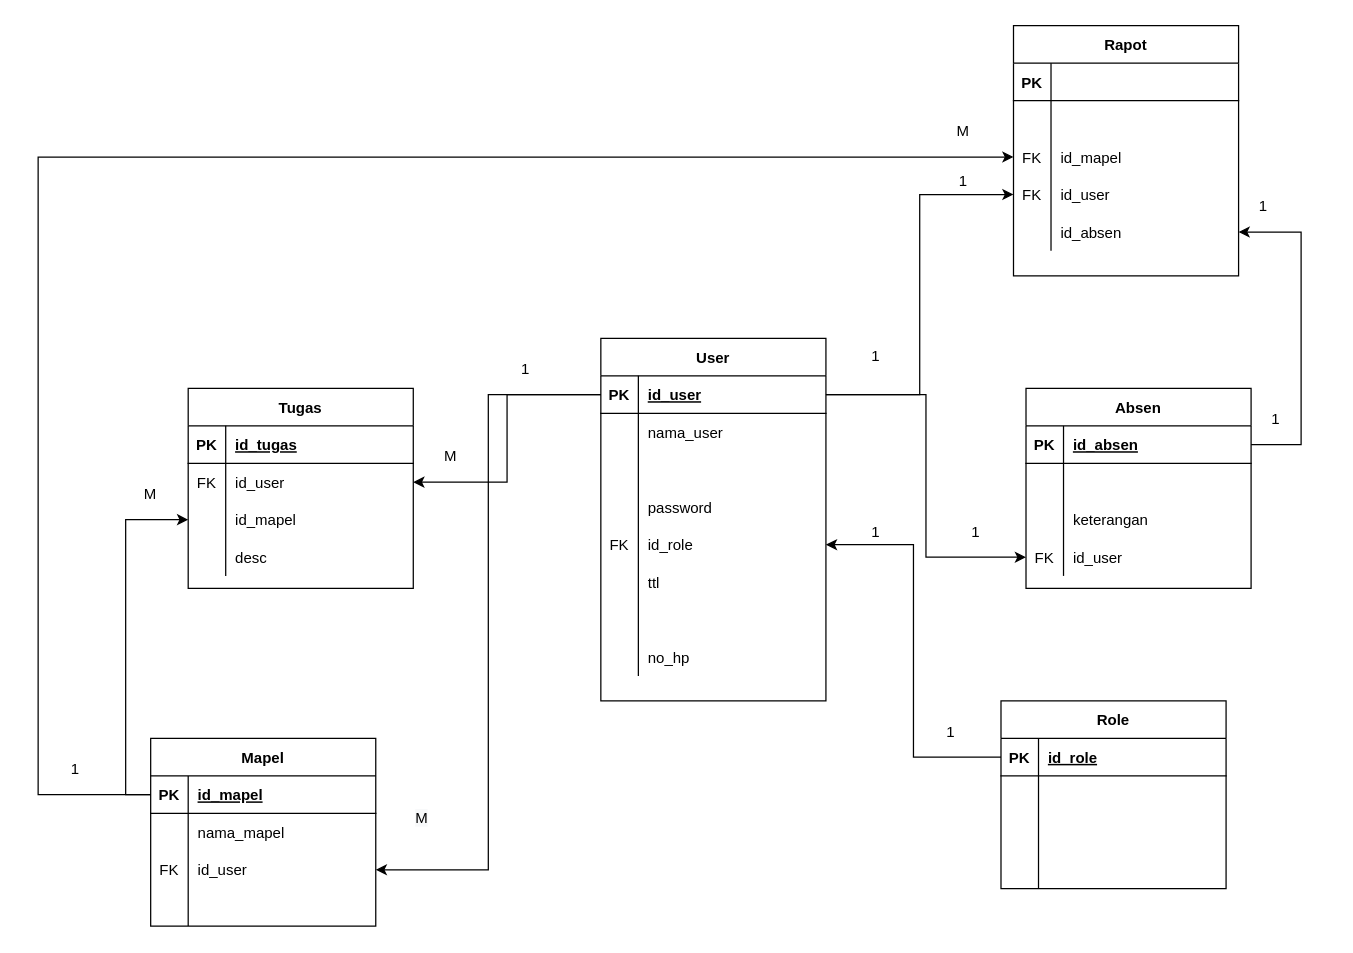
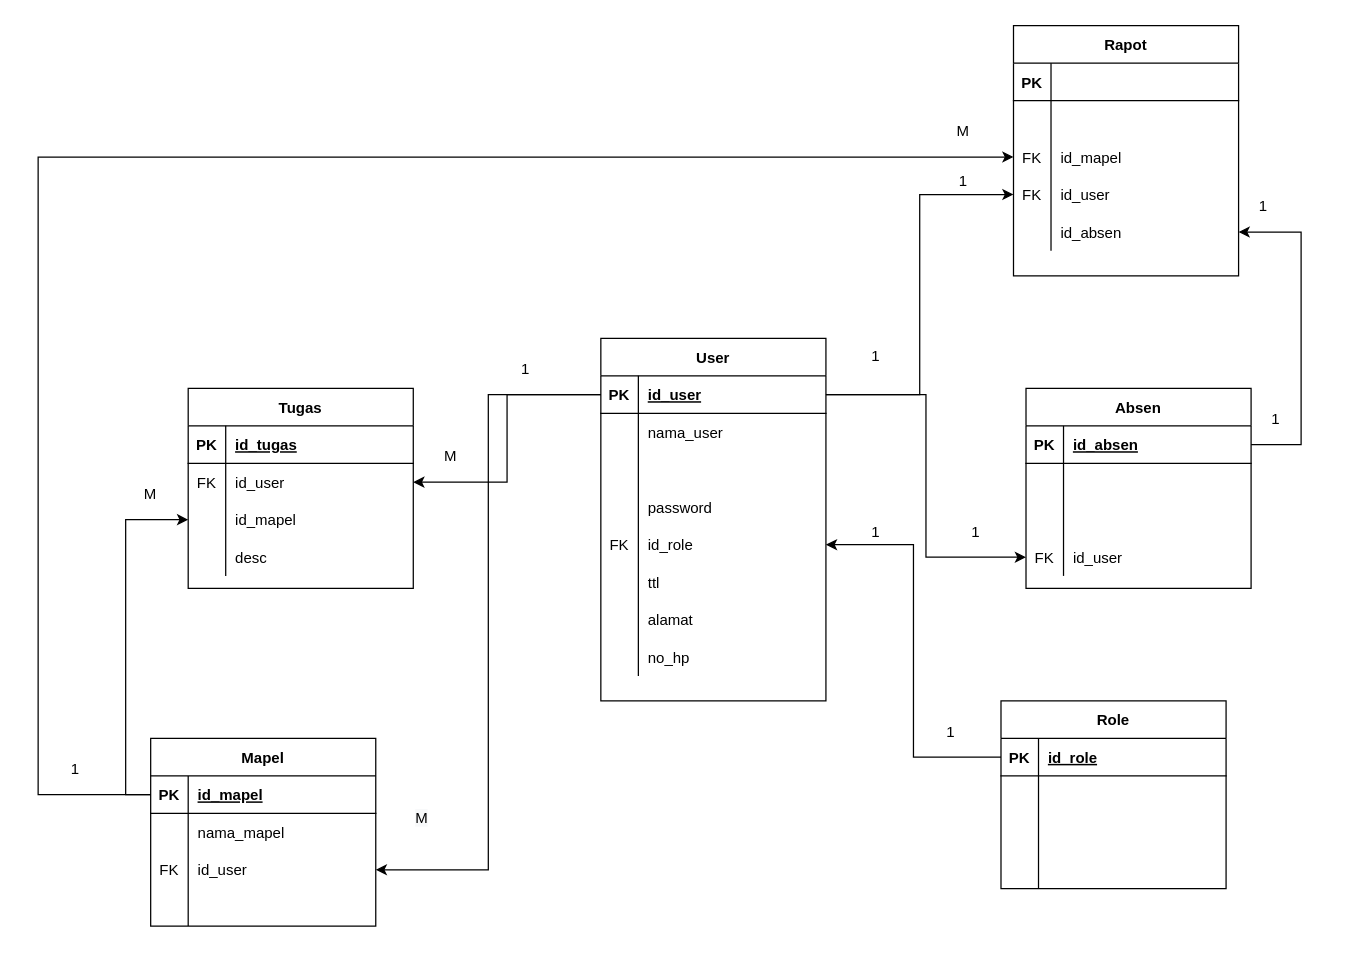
(1157, 519) -> none
none -> (732, 619)
